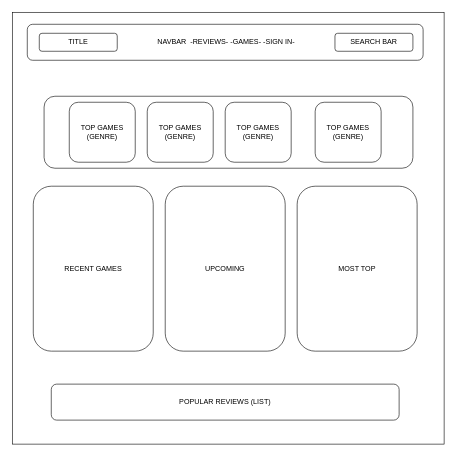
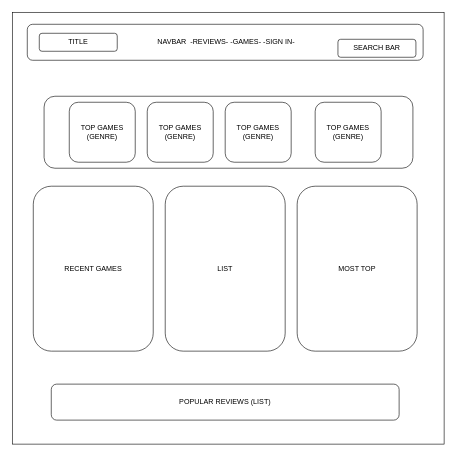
(374, 42) -> (377, 48)
(225, 269) -> (225, 269)
